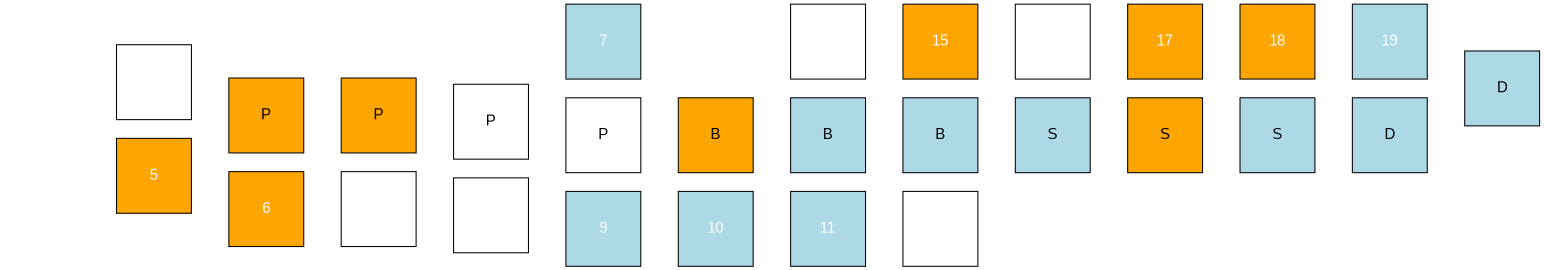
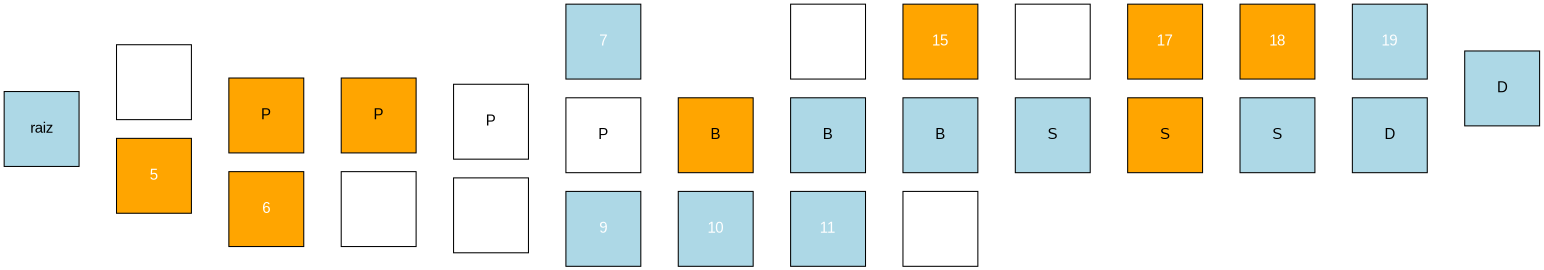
none -> (42, 129)
